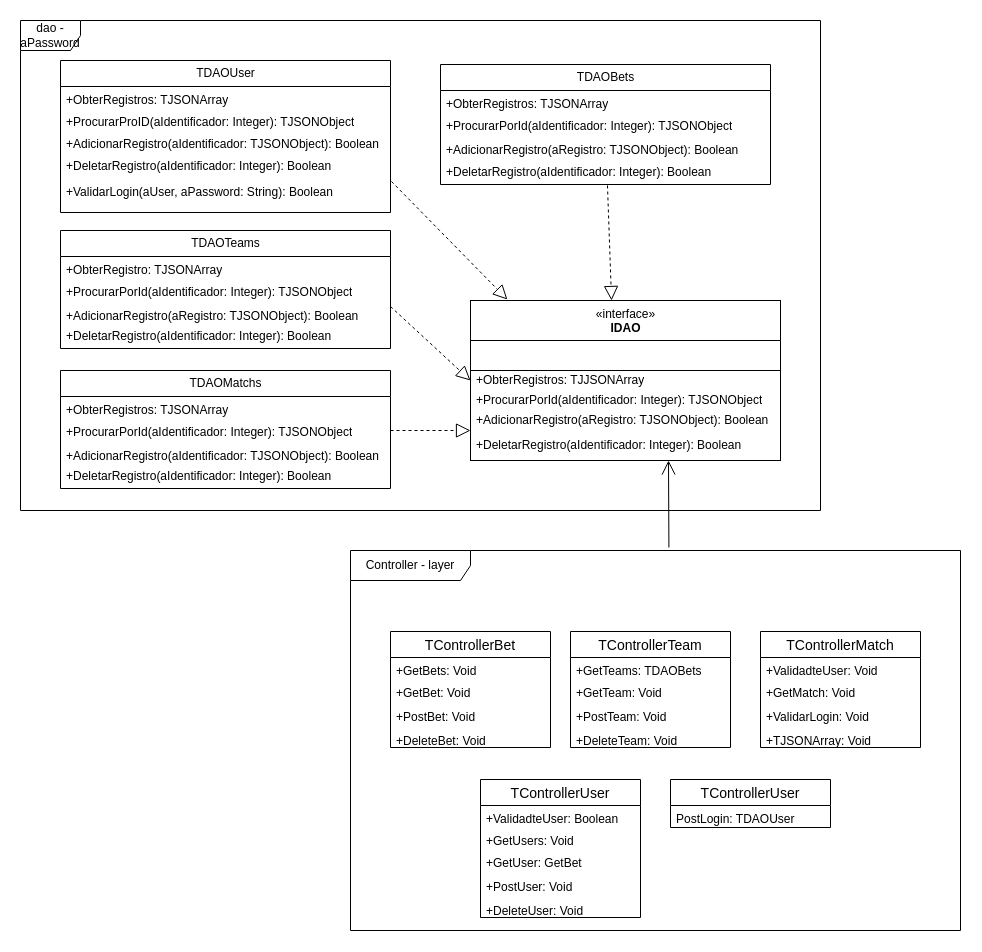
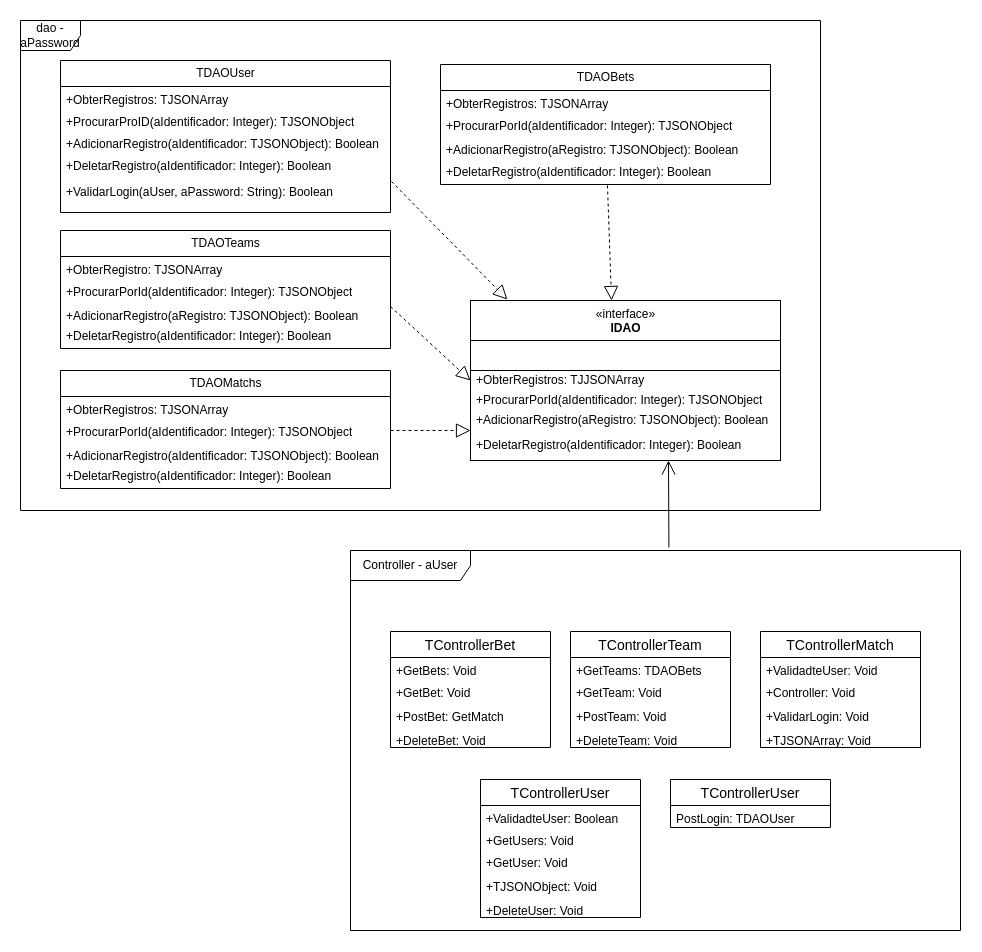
(411, 566) -> (411, 566)
(812, 693) -> (815, 693)
(438, 717) -> (453, 717)
(537, 863) -> (528, 863)
(532, 887) -> (542, 887)
